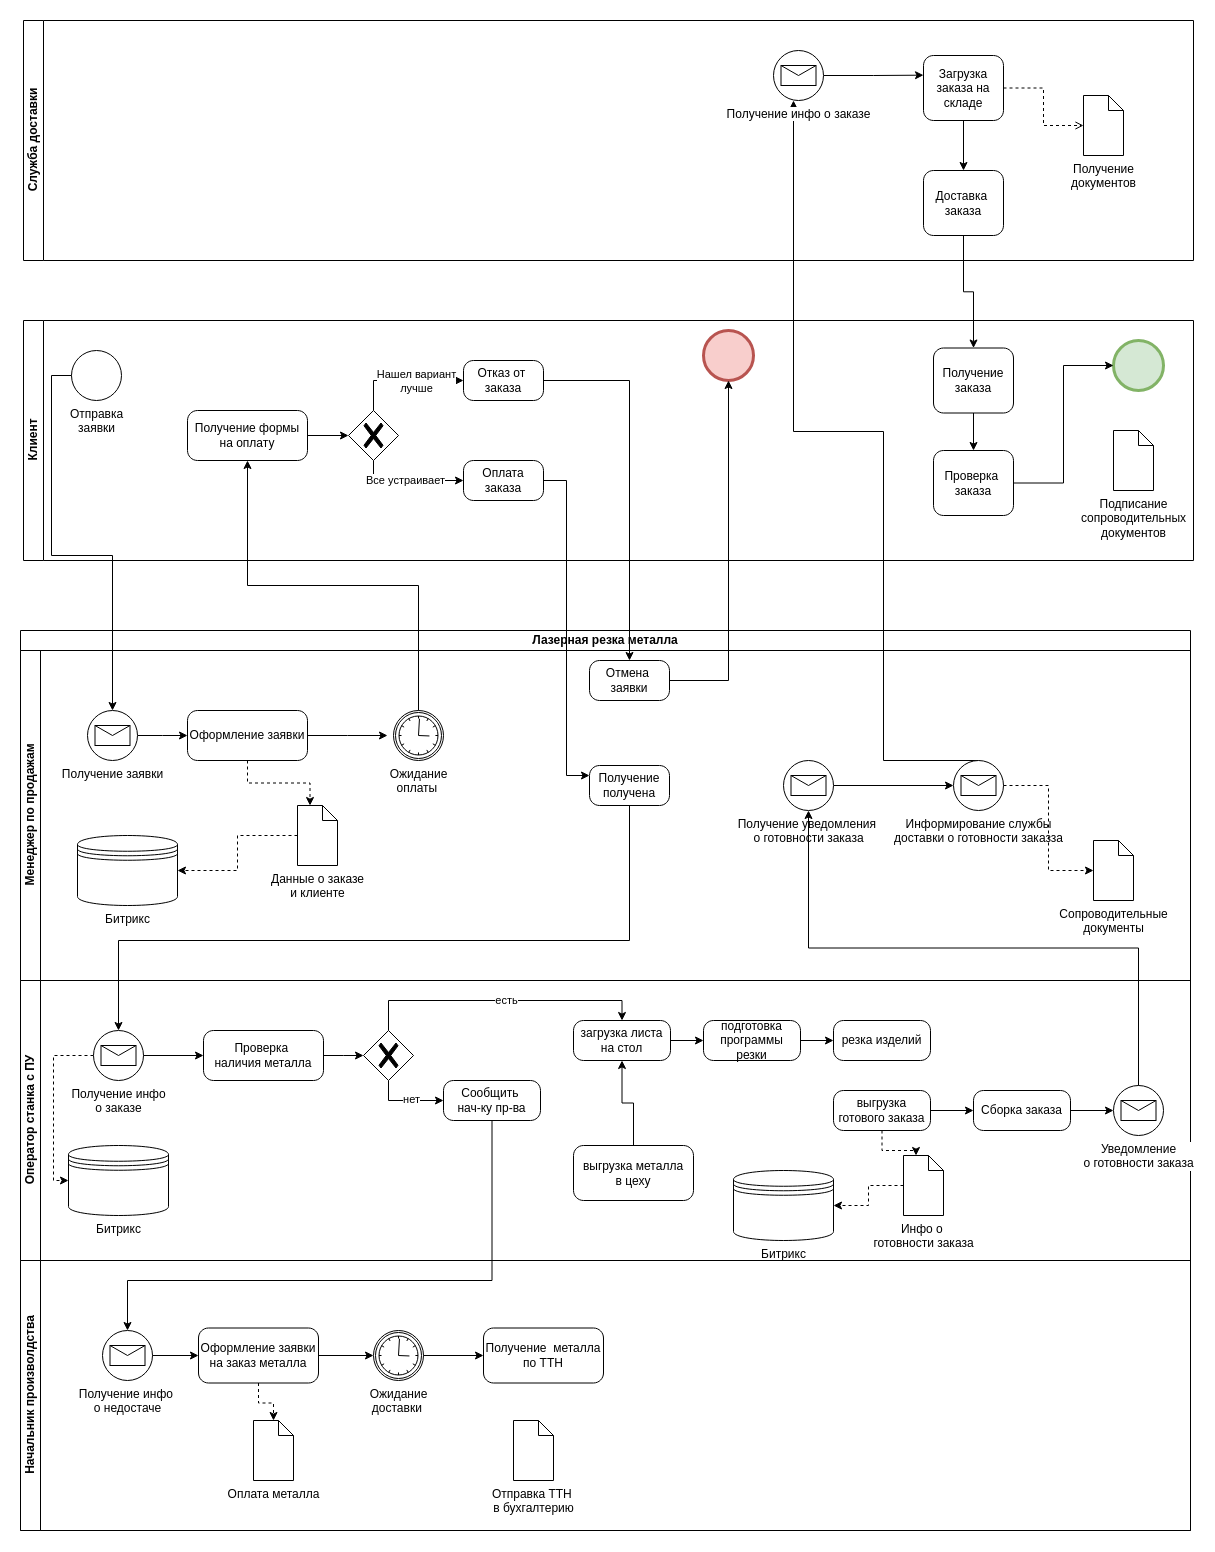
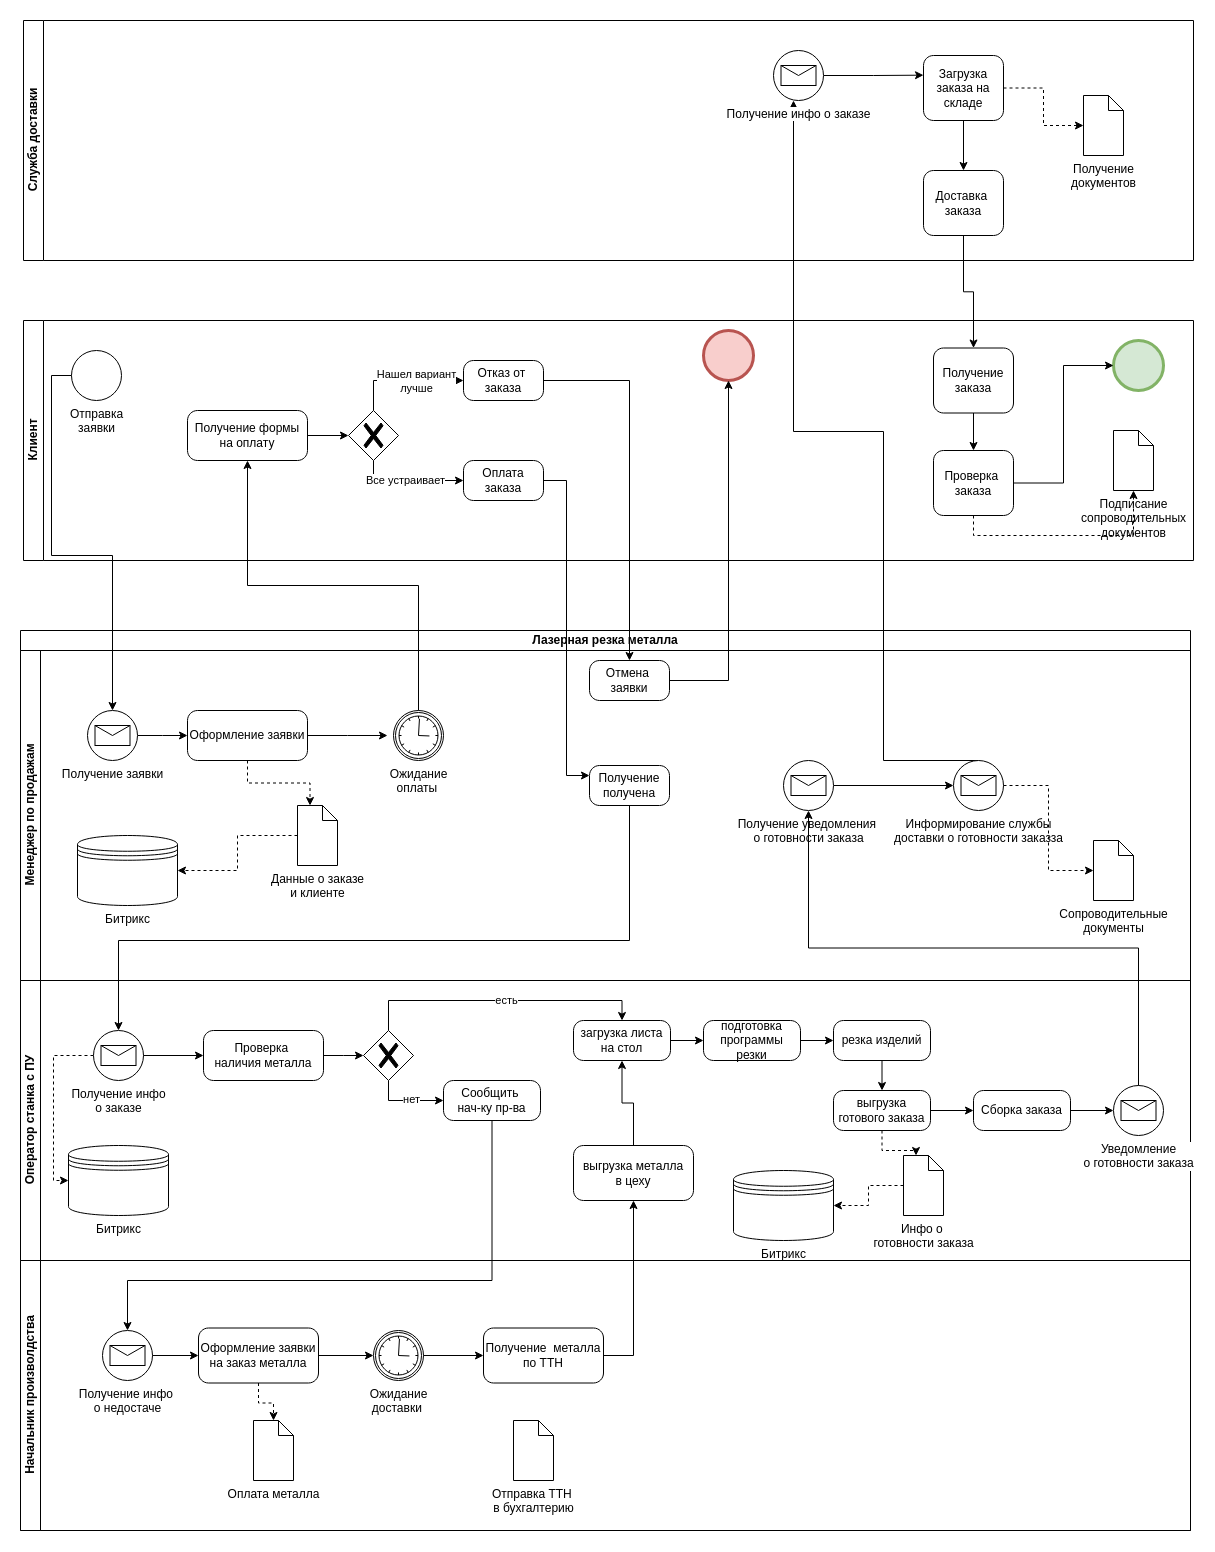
(1077, 126) -> (1075, 126)
none -> (1063, 536)
none -> (882, 1072)
none -> (634, 1296)
